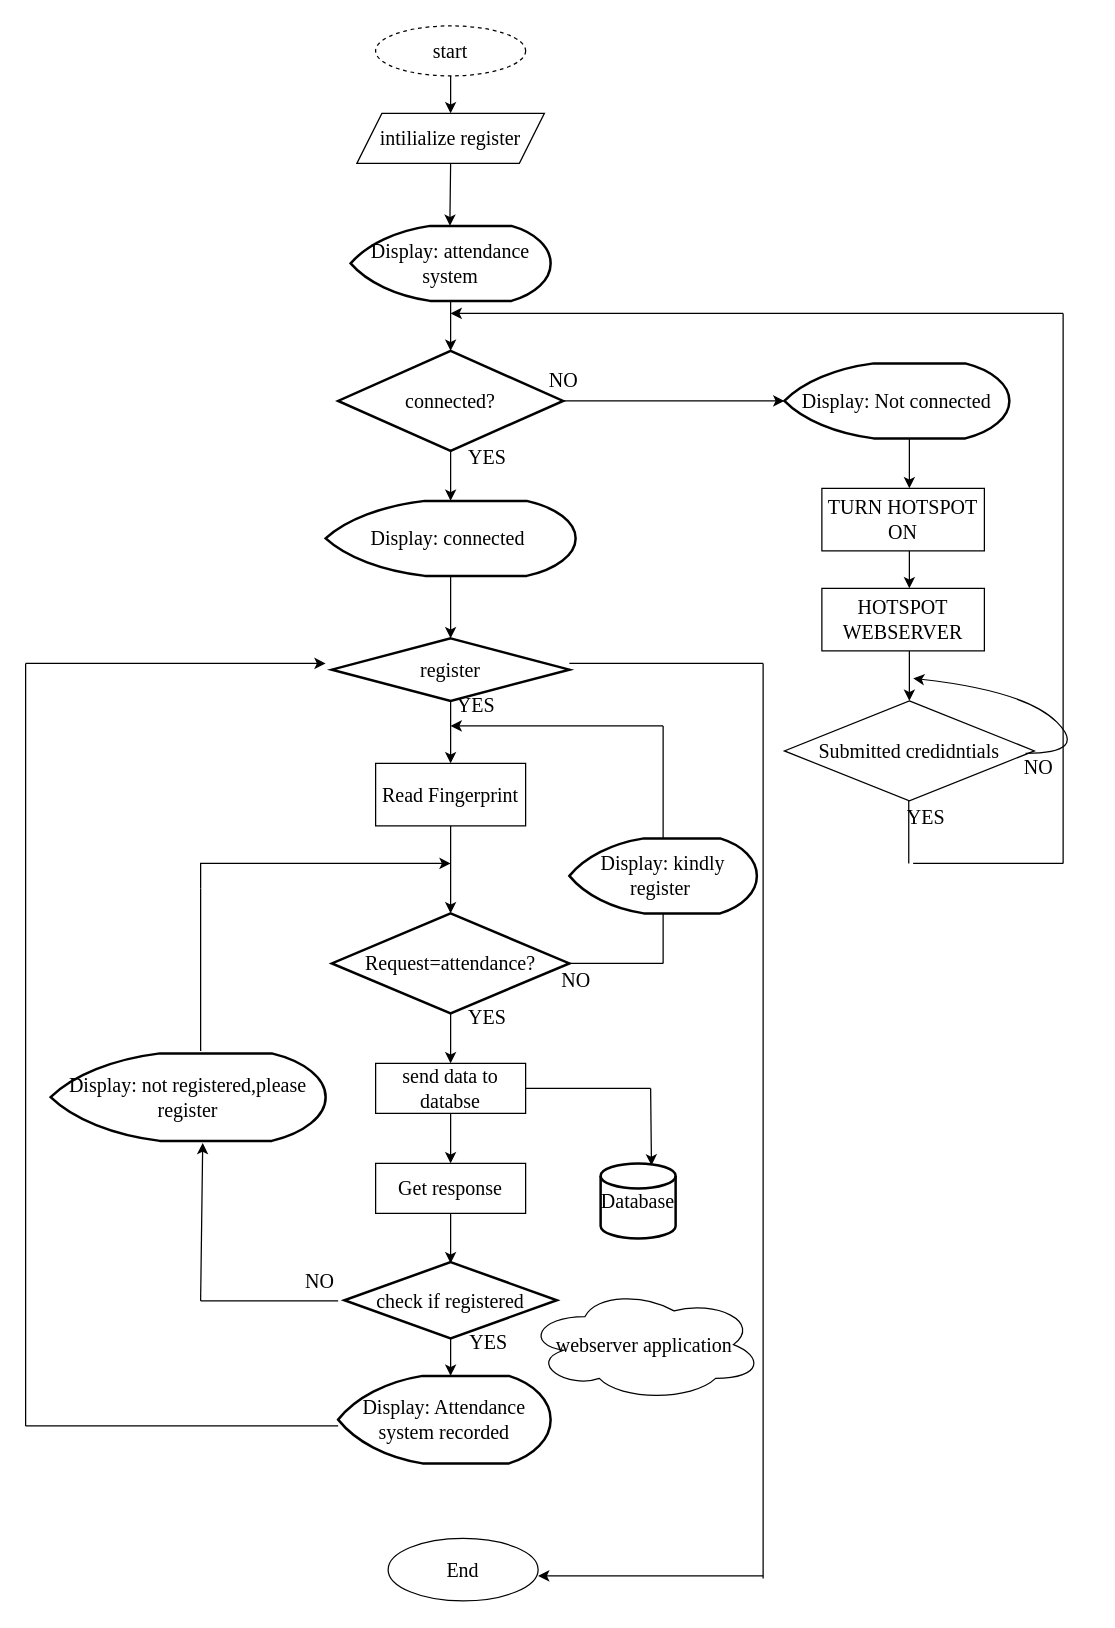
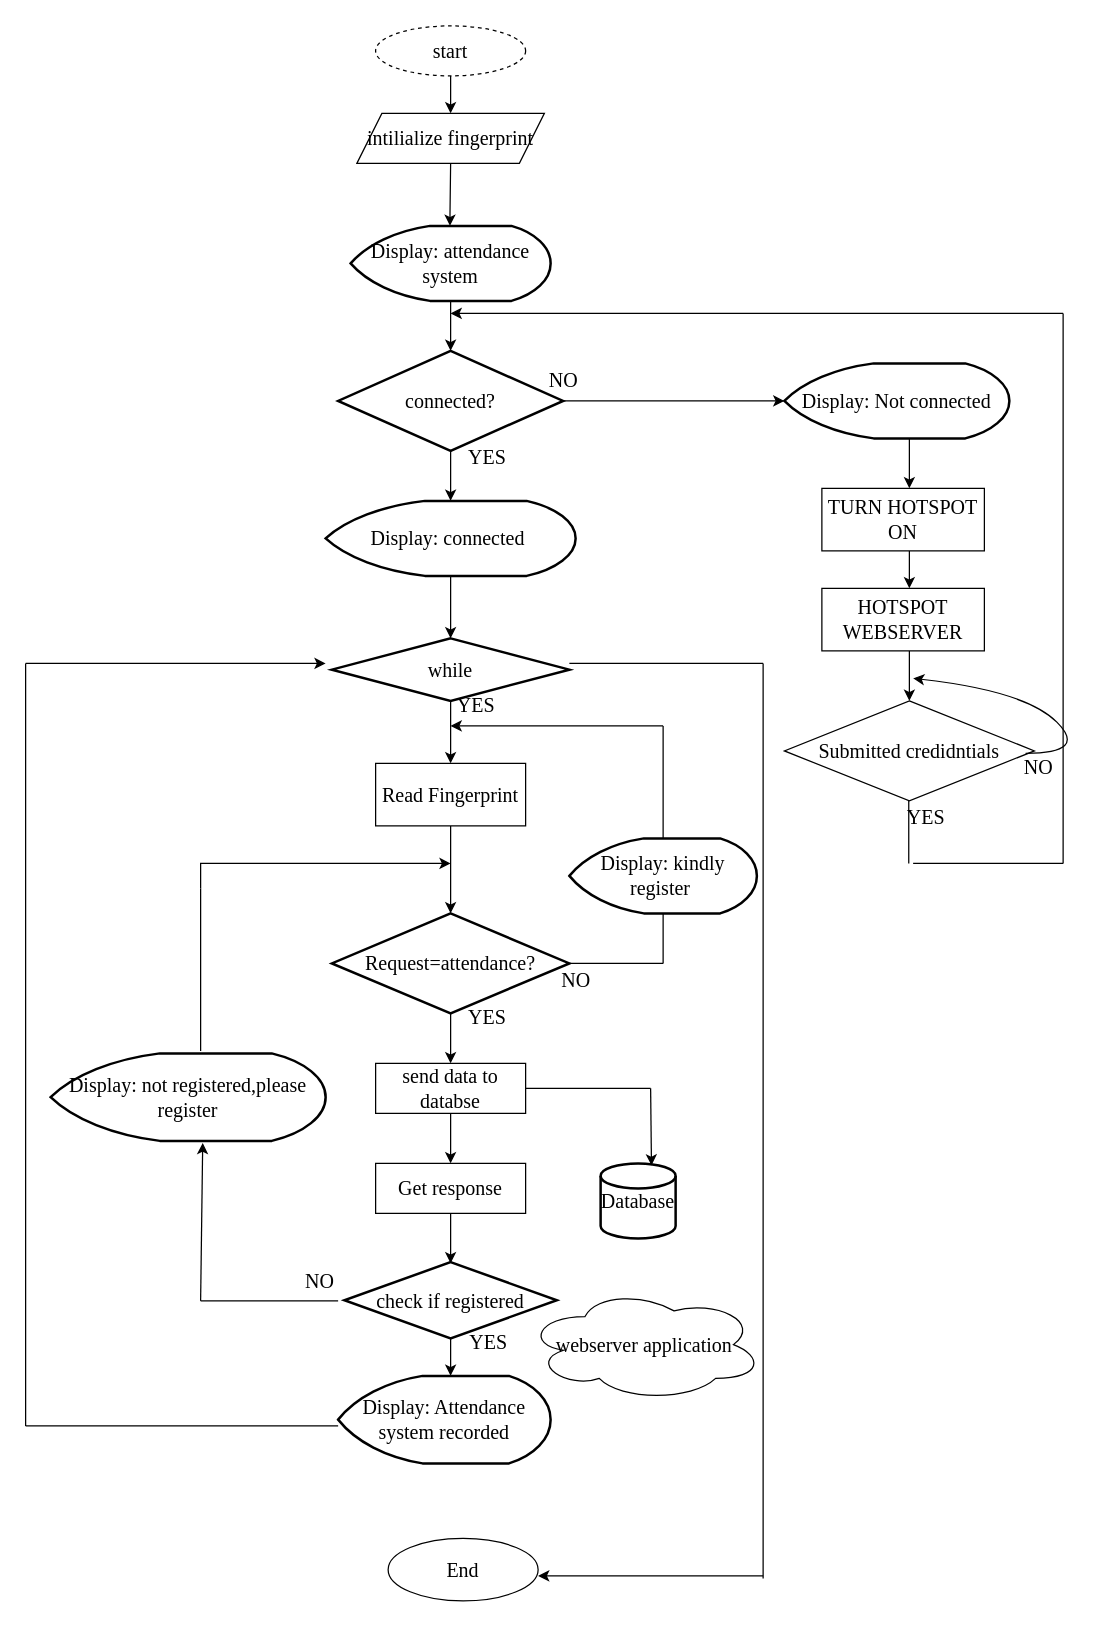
(451, 138) -> (451, 138)
(451, 669) -> (451, 669)
